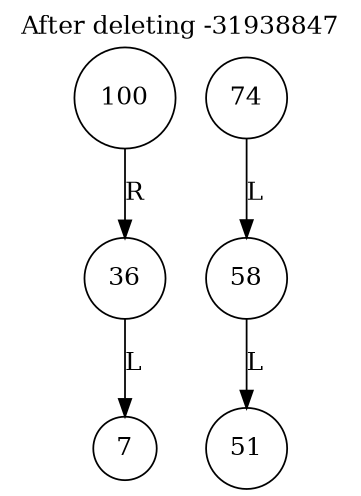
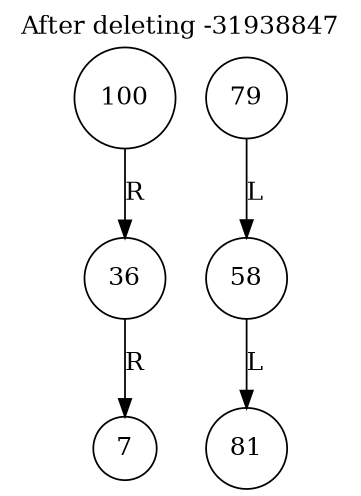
(247, 98) -> (247, 98)
(134, 363) -> (135, 363)
(247, 448) -> (247, 448)
